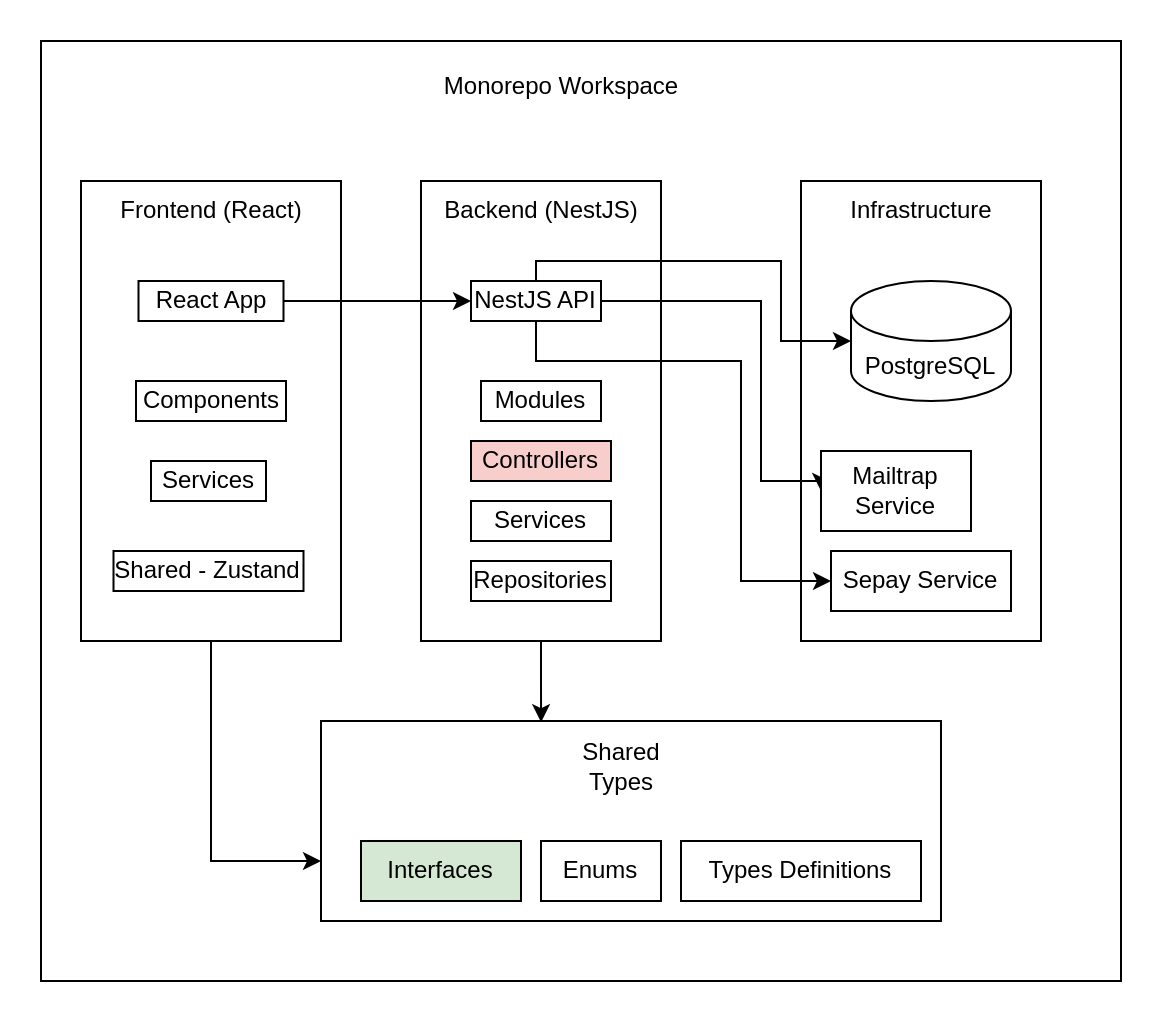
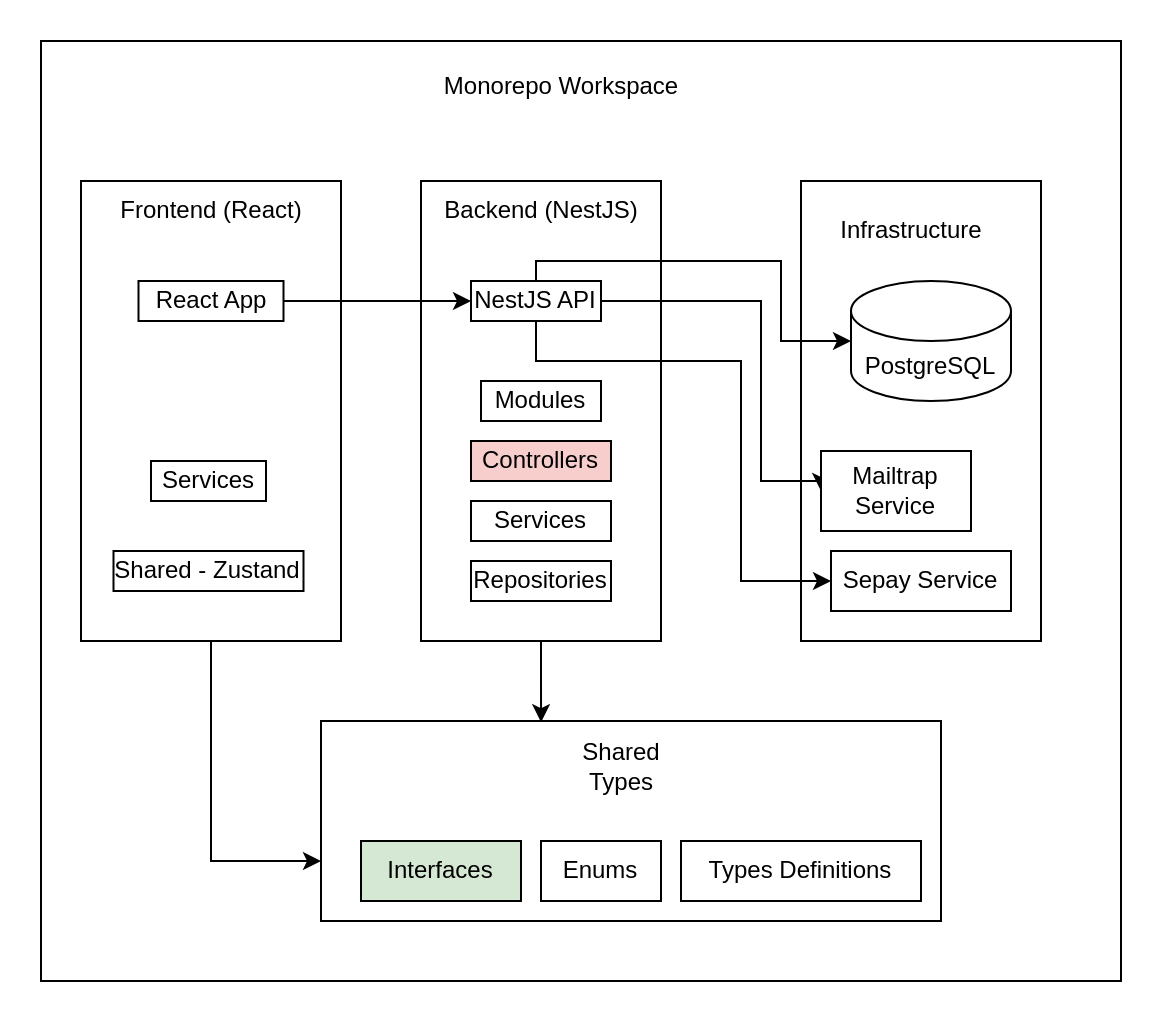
(921, 211) -> (911, 231)
(211, 401) -> none
